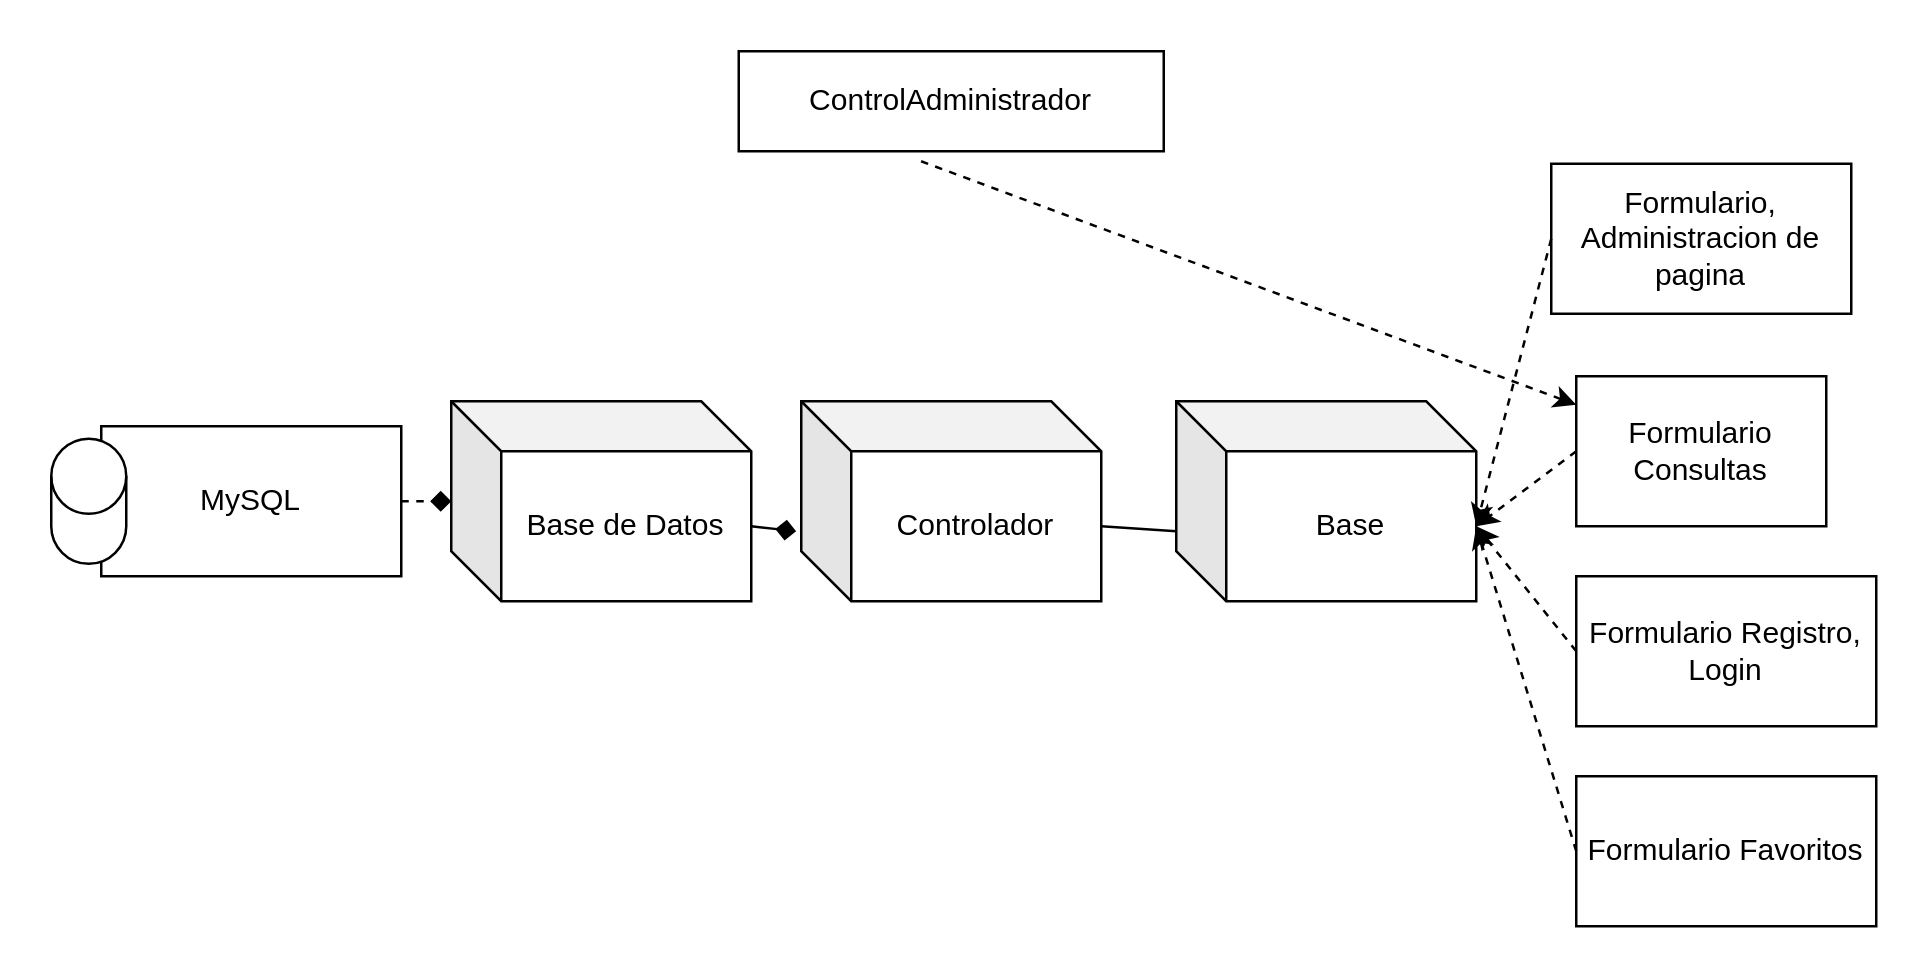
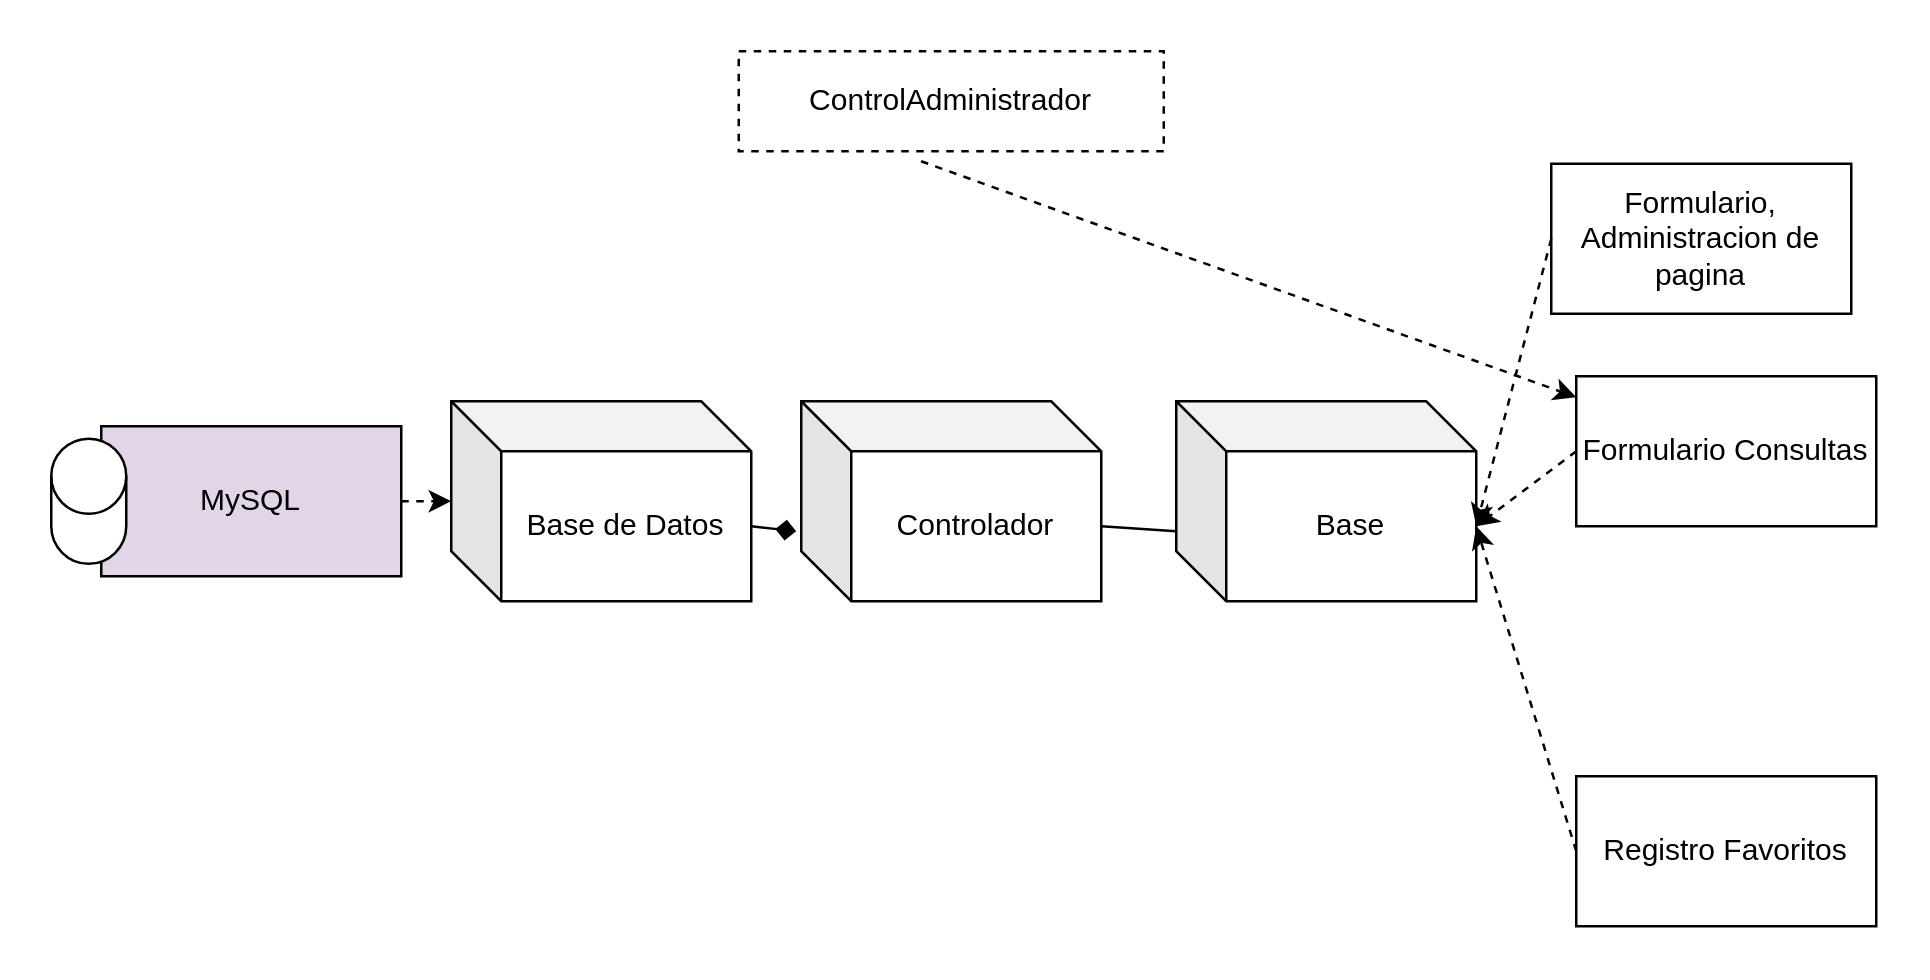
(951, 101) -> (951, 101)
(1701, 451) -> (1726, 451)
(251, 501) -> (251, 501)
(430, 501) -> (431, 501)
(1532, 596) -> none
(1726, 651) -> none
(1726, 851) -> (1726, 851)
